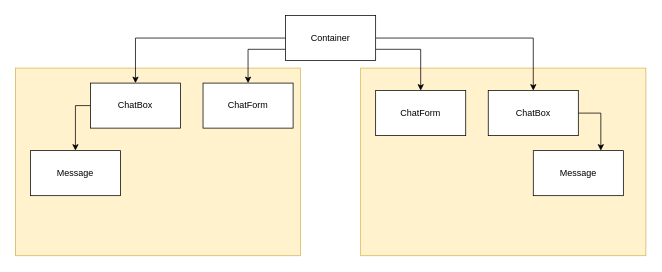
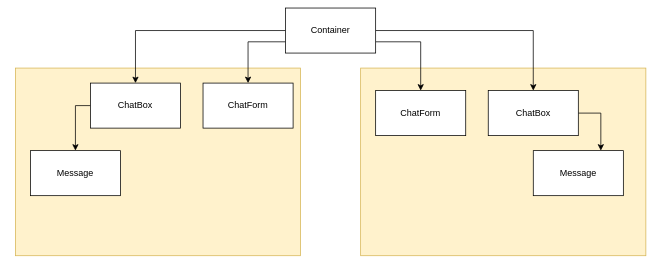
(330, 38) -> (330, 30)
